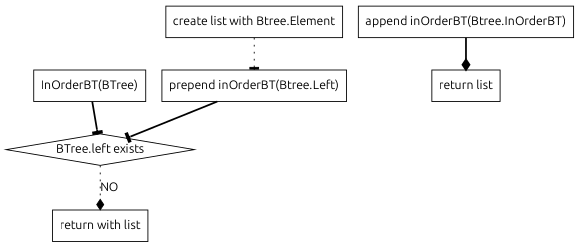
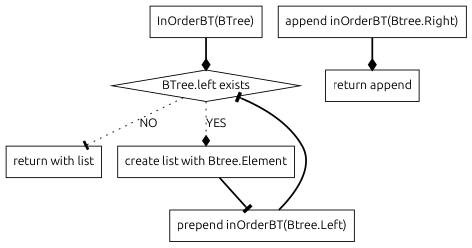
(466, 22) -> (372, 22)
(254, 52) -> (233, 192)
(466, 86) -> (372, 86)
(95, 116) -> (206, 49)
none -> (206, 119)
(100, 182) -> (136, 121)
